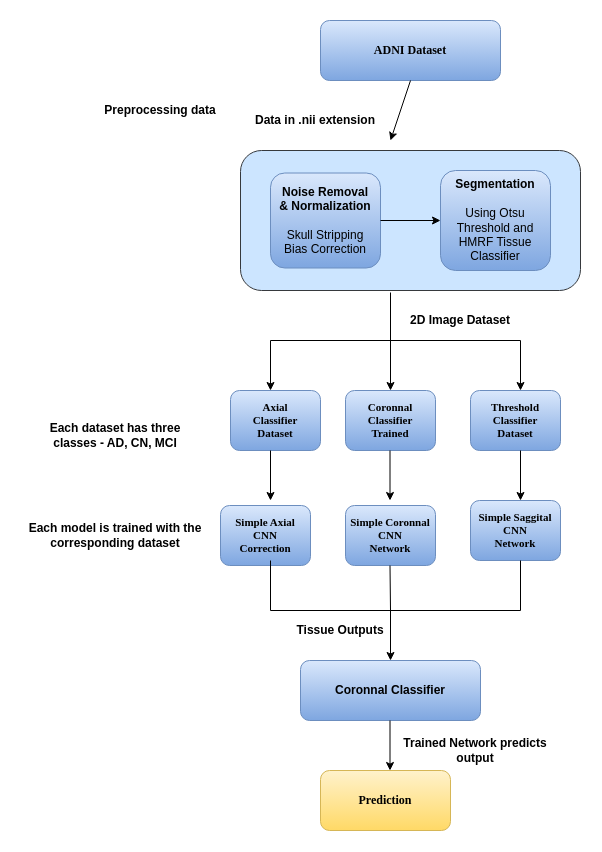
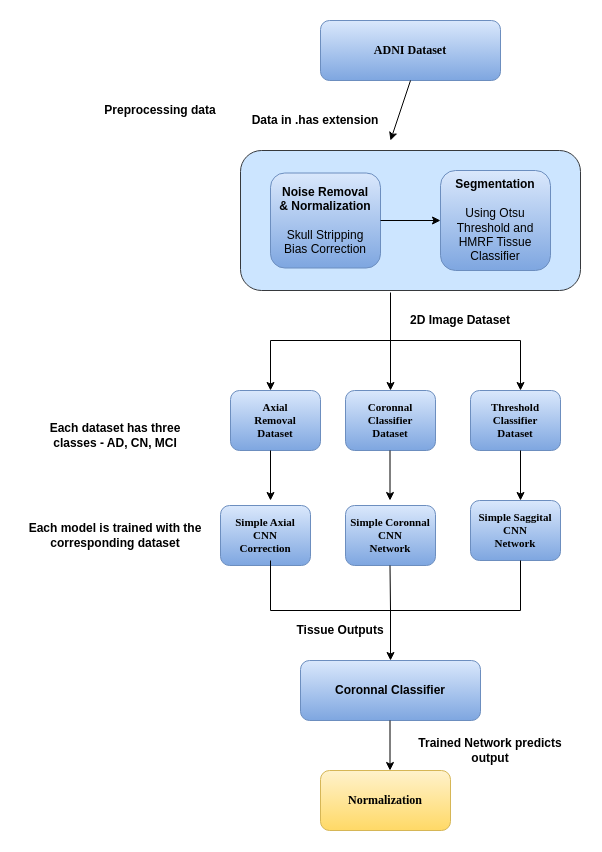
(316, 121) -> (316, 121)
(276, 421) -> (276, 421)
(391, 421) -> (391, 421)
(476, 751) -> (491, 751)
(386, 801) -> (386, 801)
